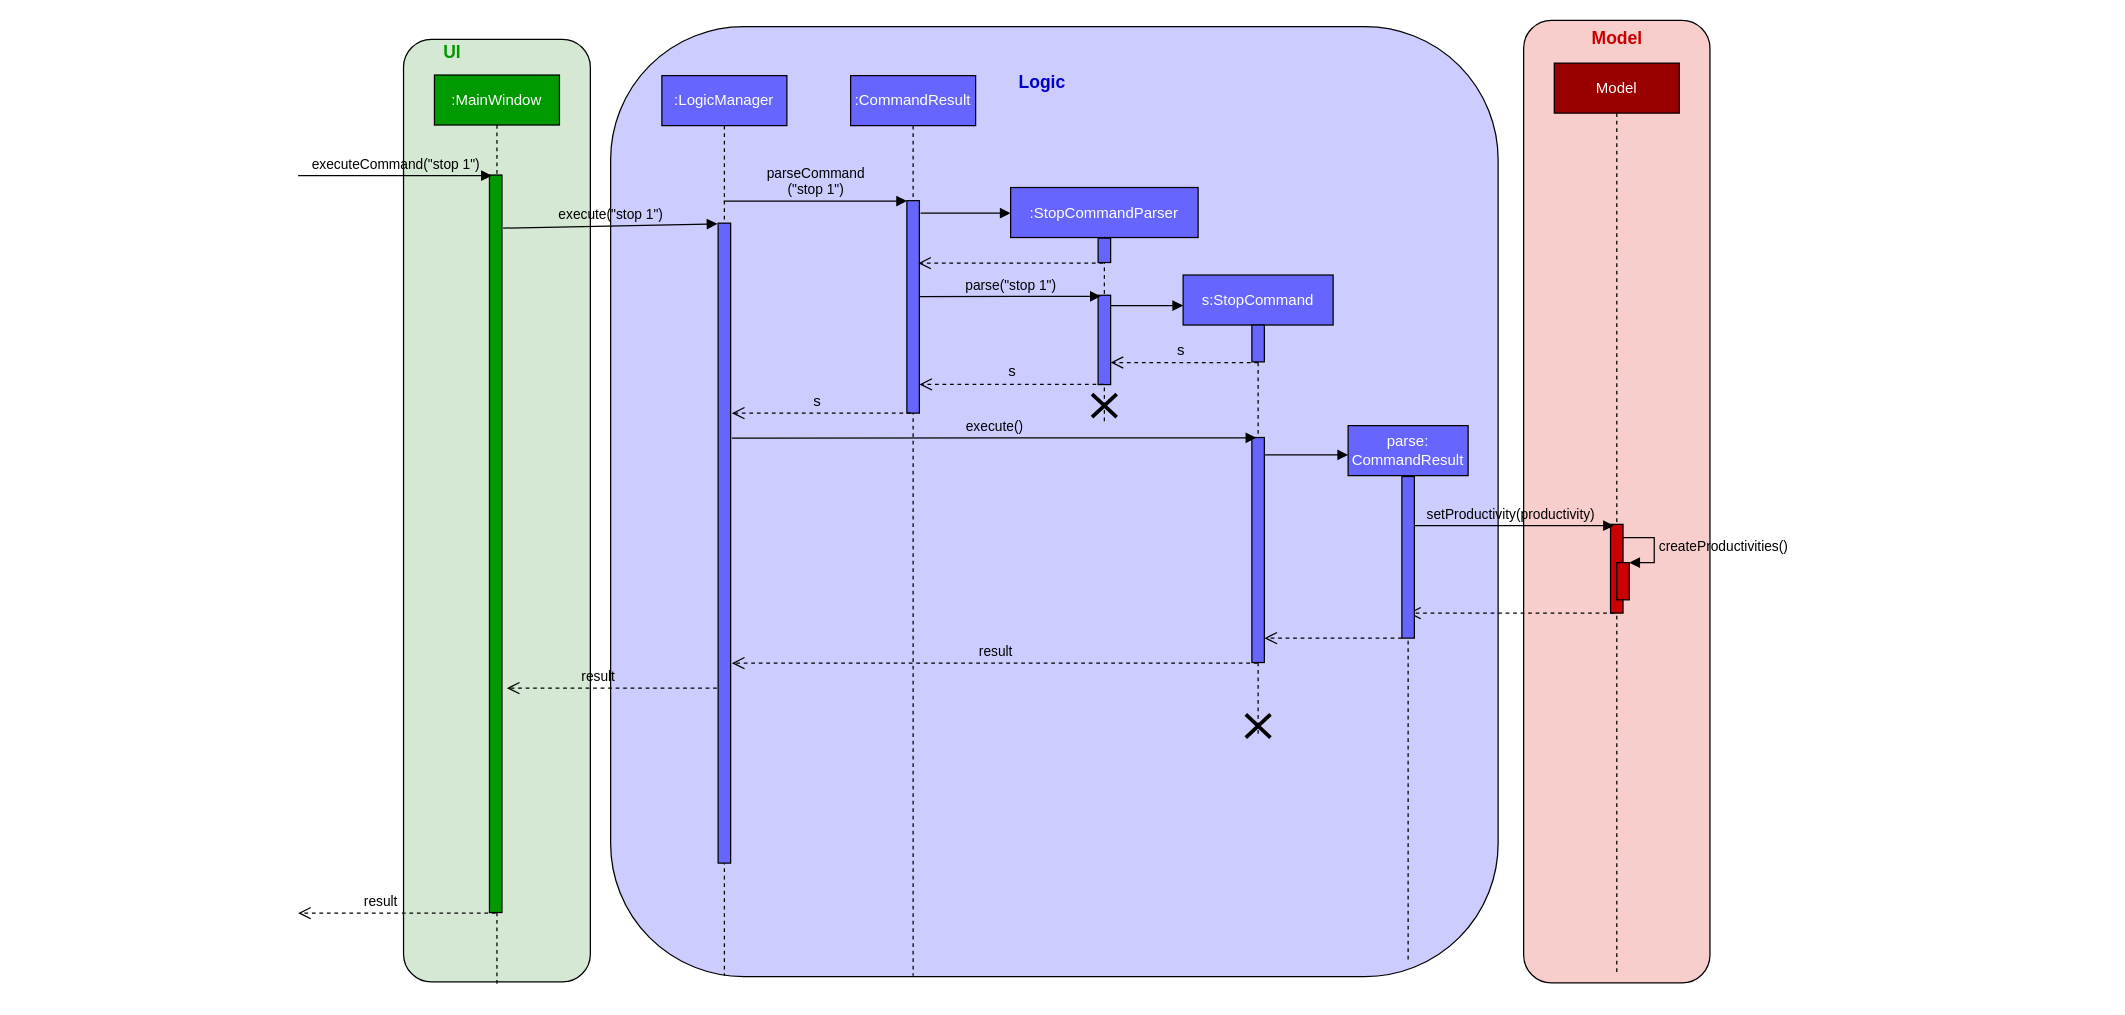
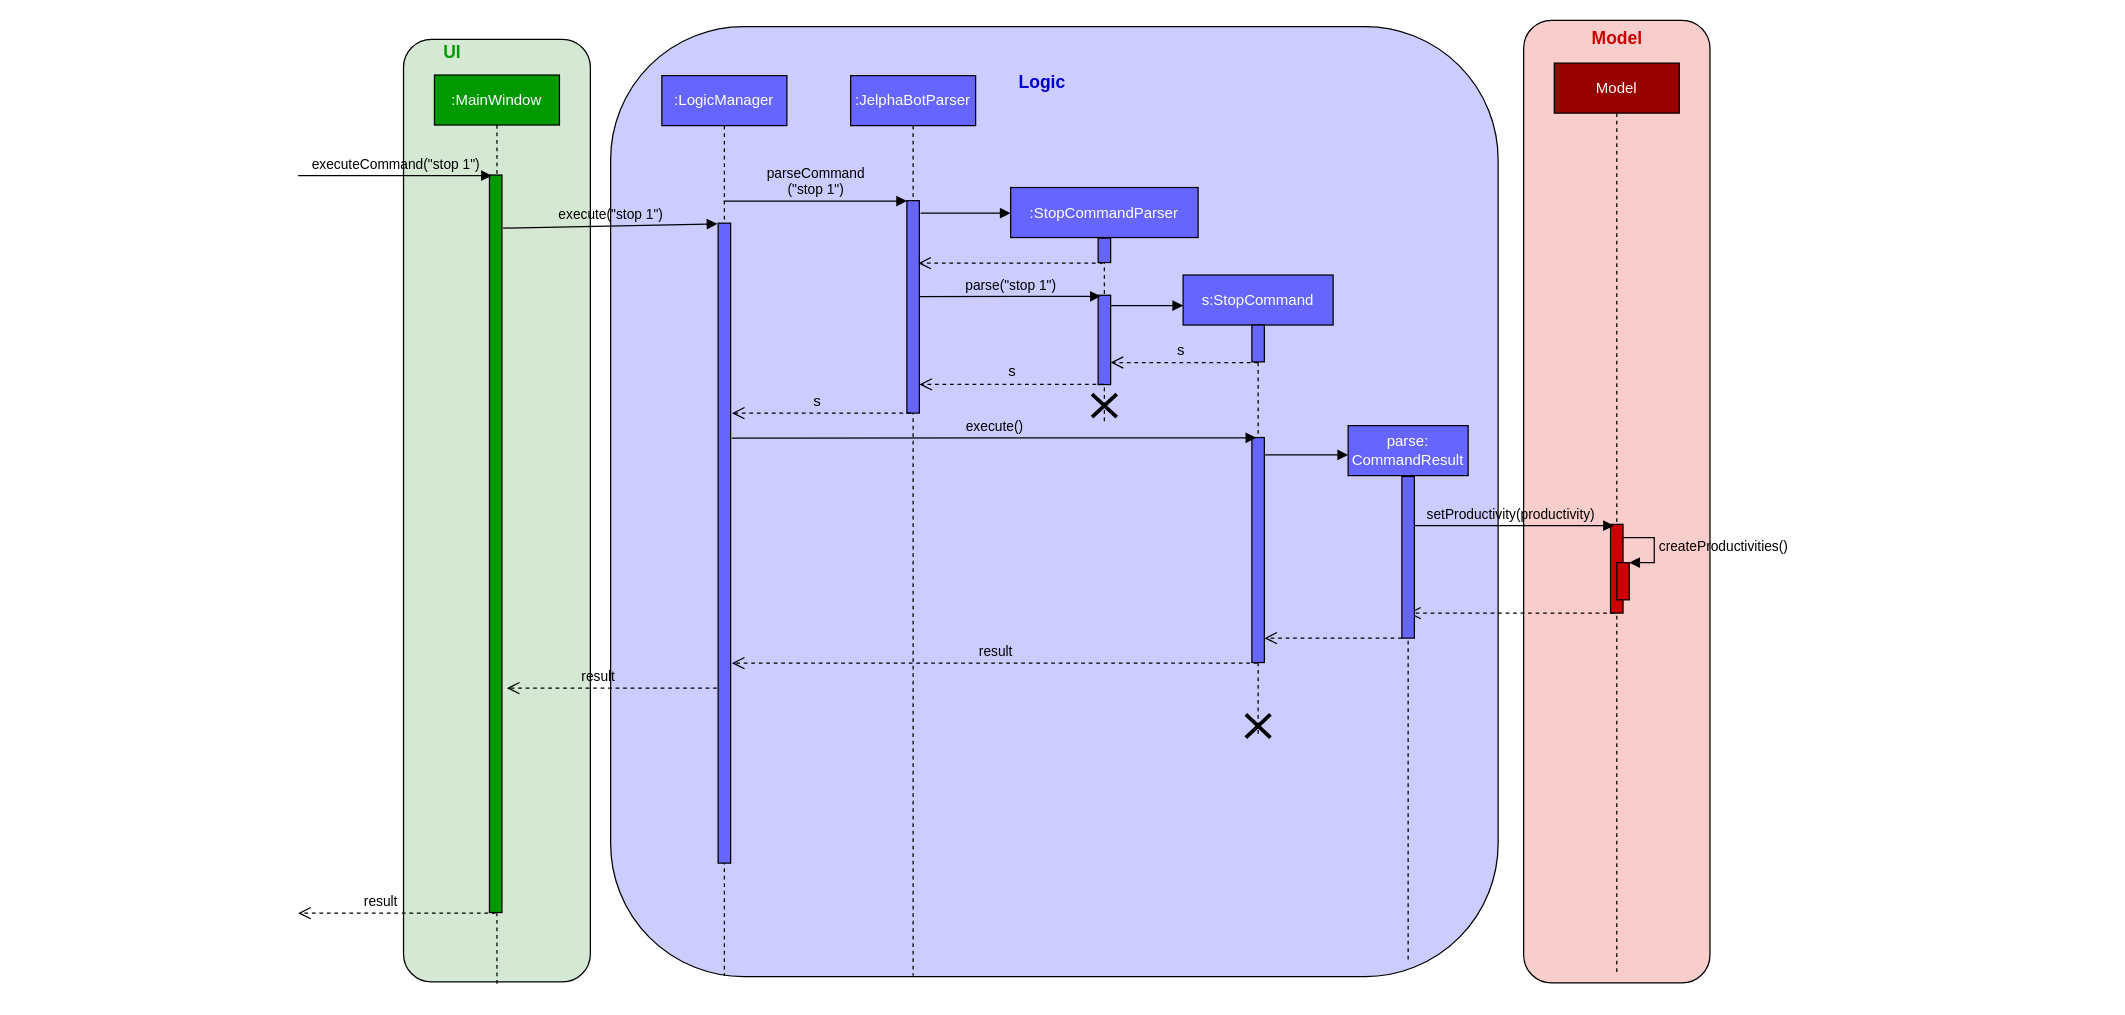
(913, 101) -> (913, 101)
